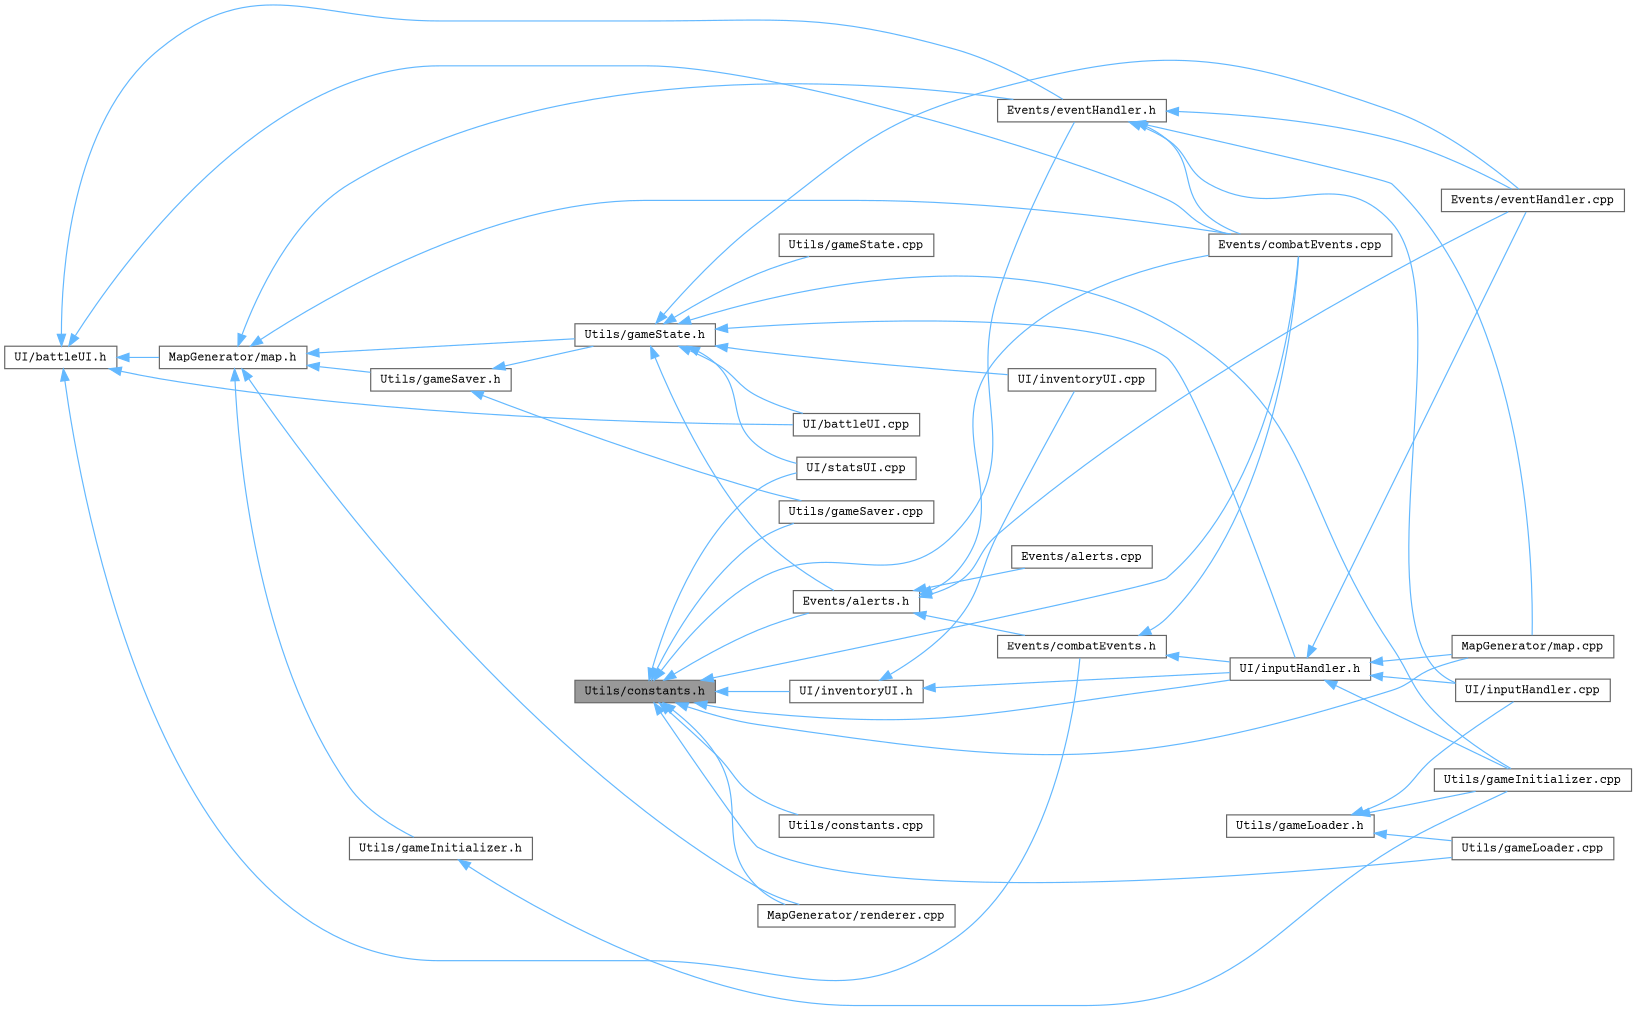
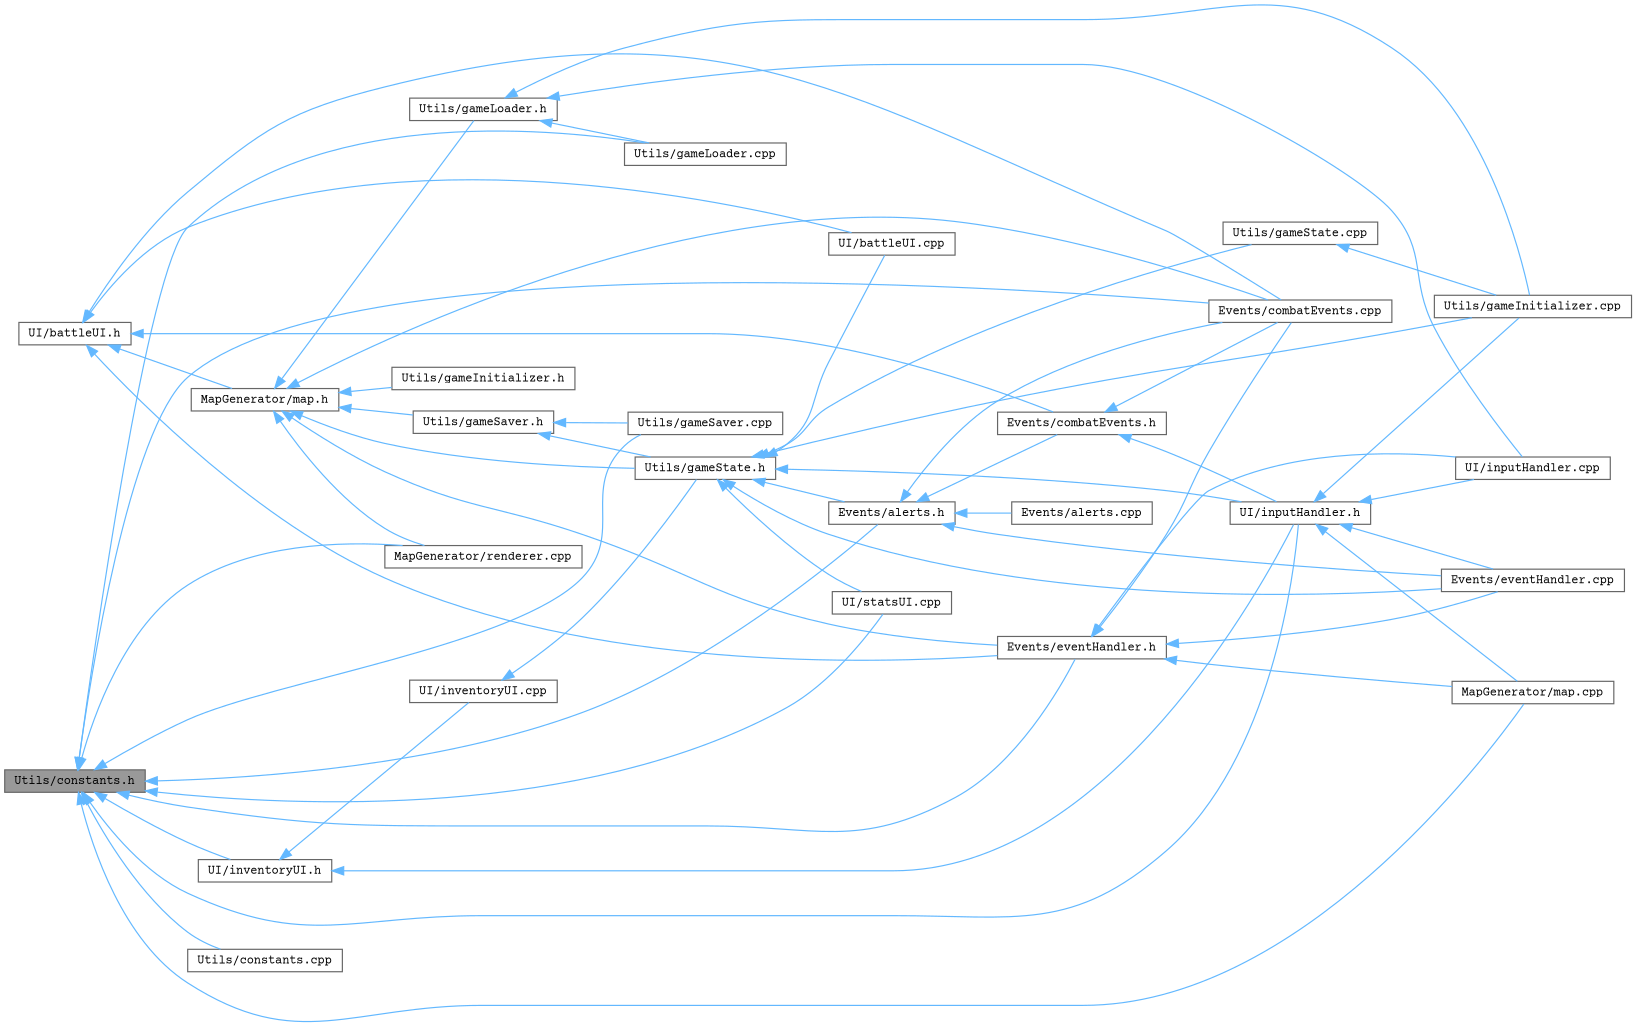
none -> (378, 250)
(868, 363) -> (613, 585)
(1003, 1006) -> (1426, 273)
